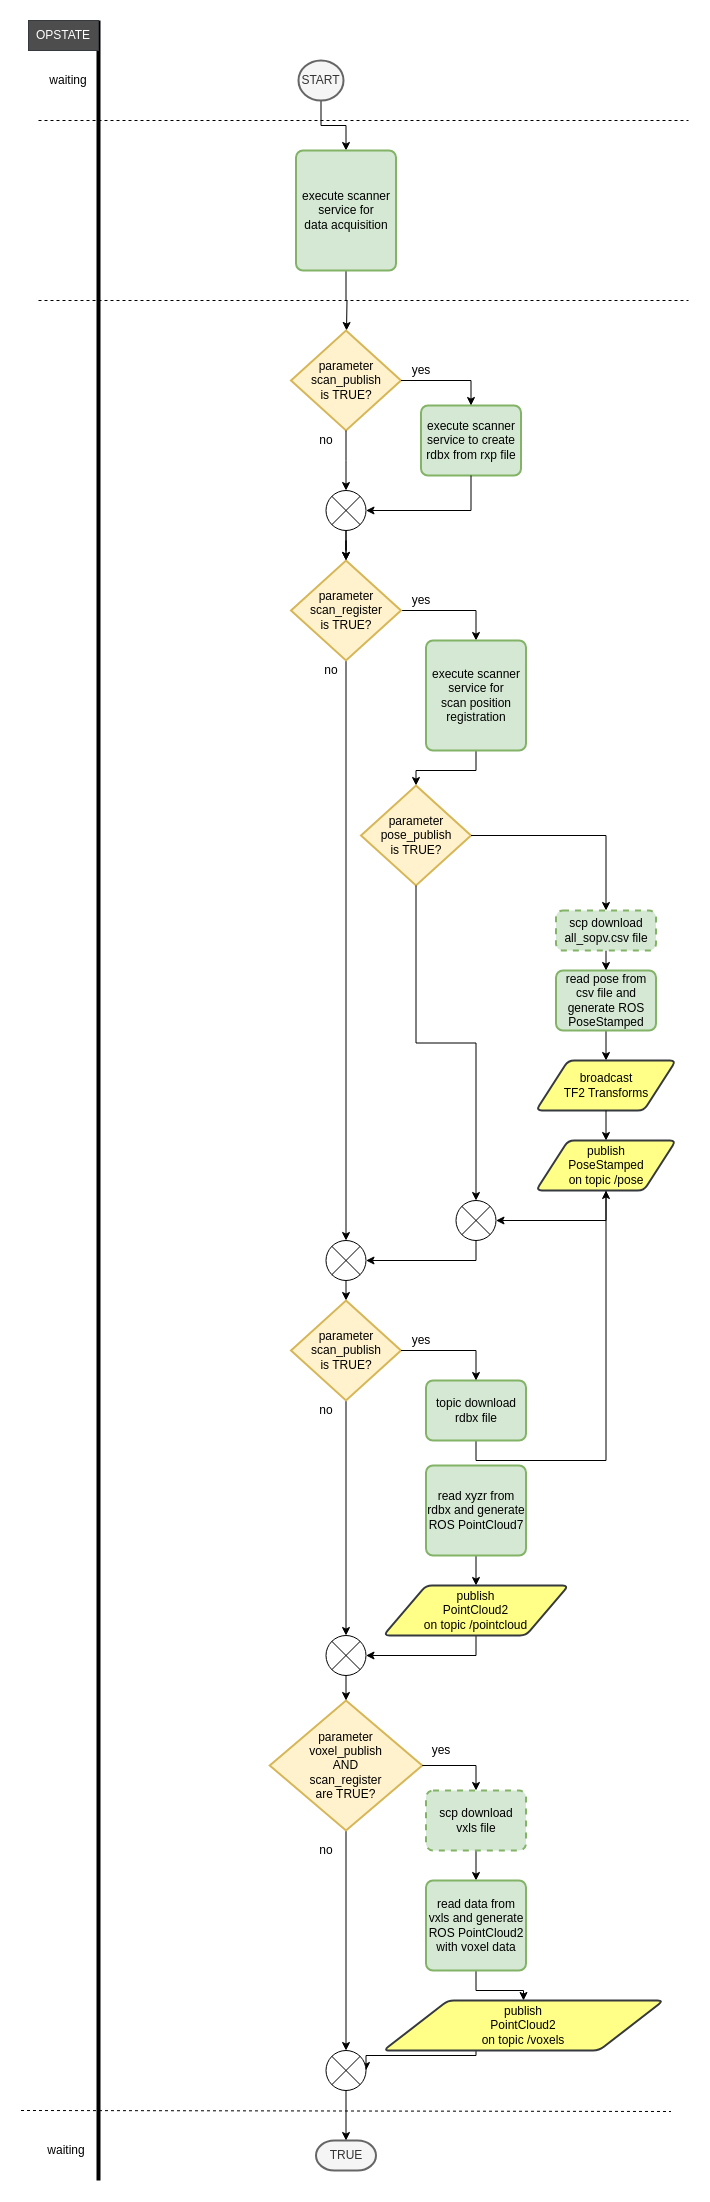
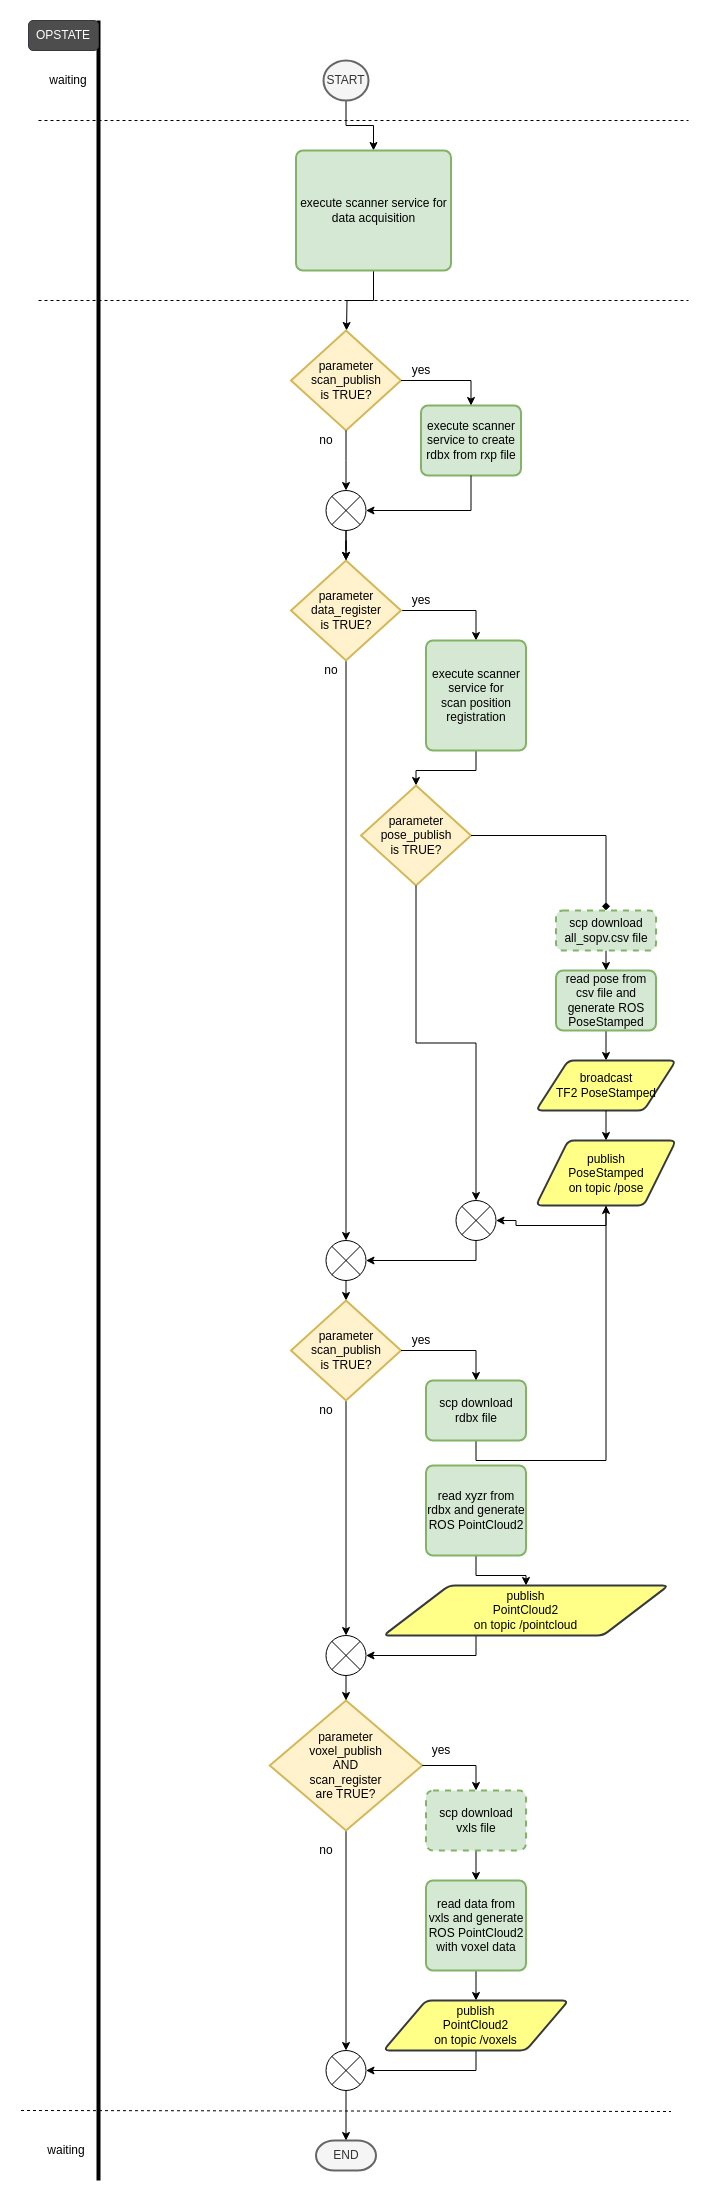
(64, 36) -> (64, 36)
(321, 81) -> (346, 81)
(346, 211) -> (374, 211)
(347, 611) -> (347, 611)
(606, 902) -> (606, 901)
(607, 1086) -> (607, 1086)
(606, 1166) -> (606, 1173)
(477, 1411) -> (477, 1411)
(477, 1511) -> (477, 1511)
(476, 1611) -> (526, 1611)
(524, 2026) -> (476, 2026)
(347, 2156) -> (347, 2156)
